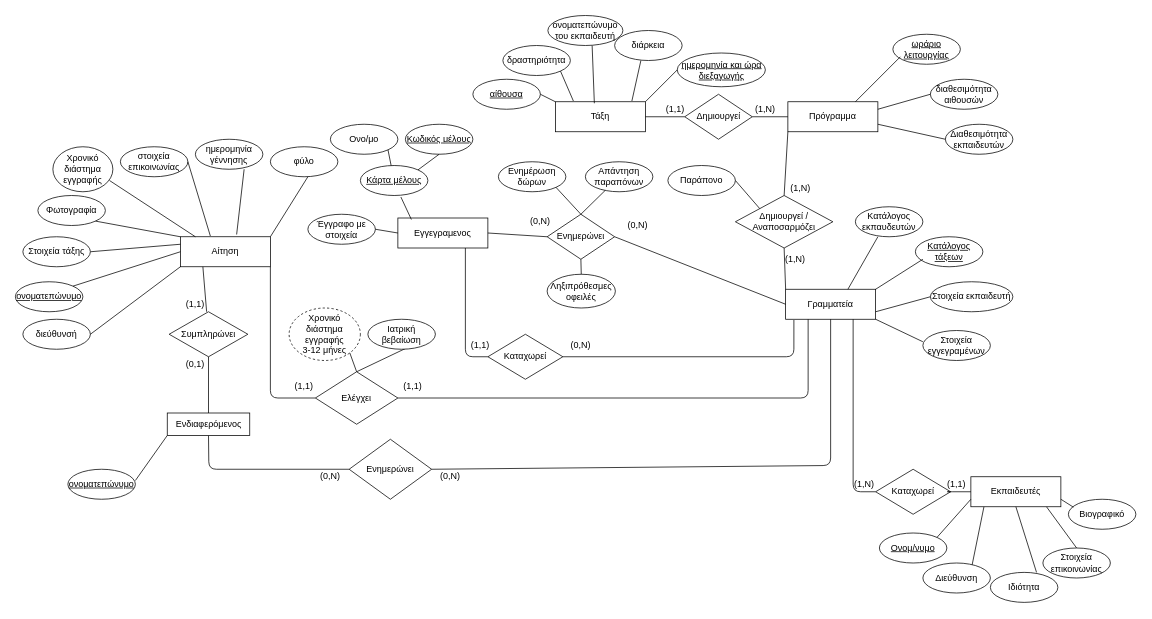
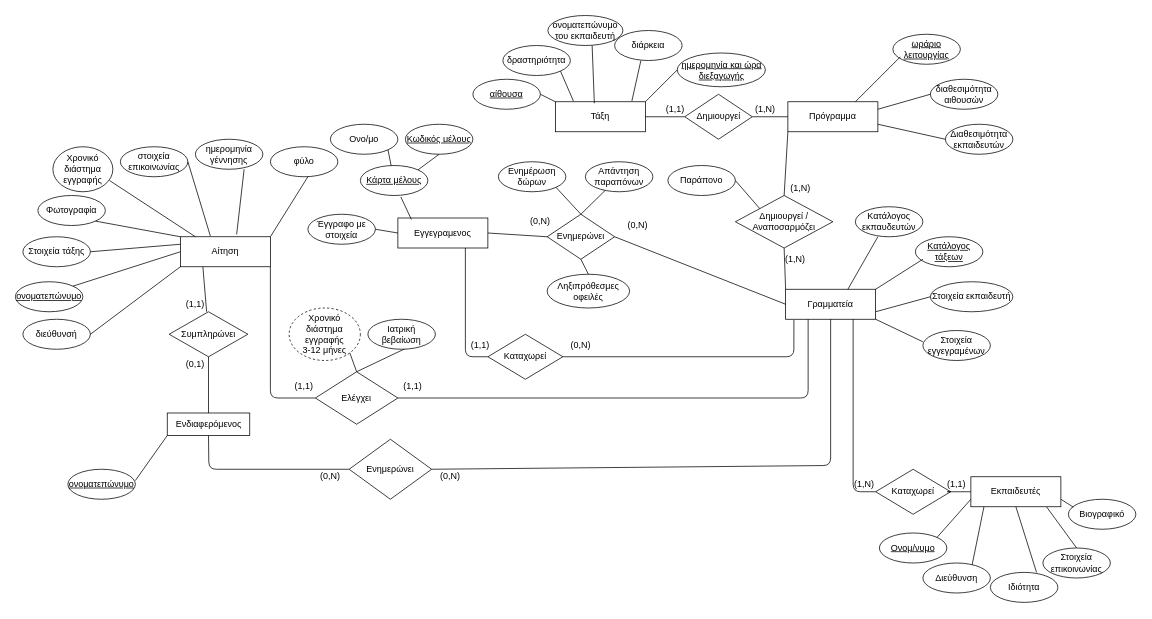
(581, 291) -> (588, 291)
